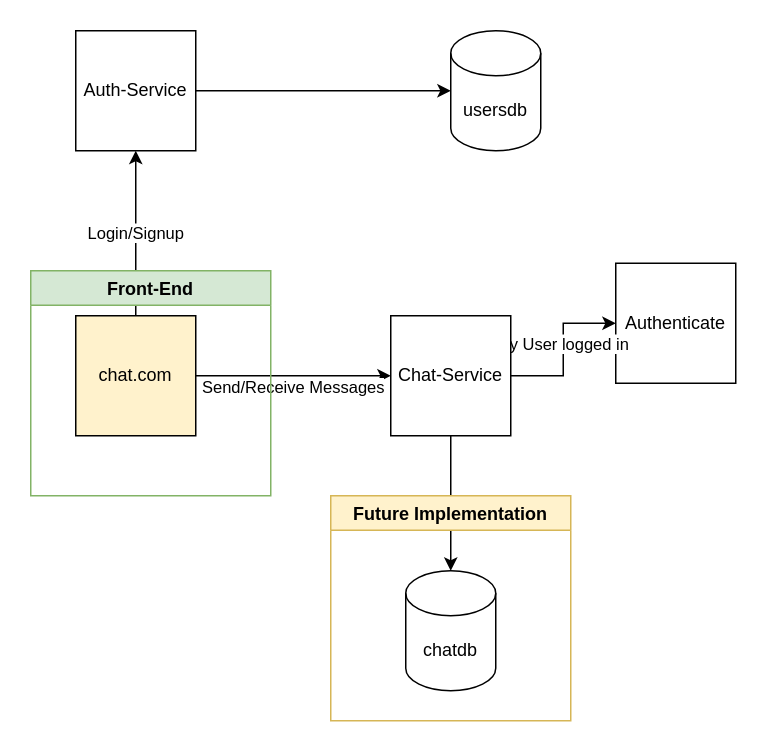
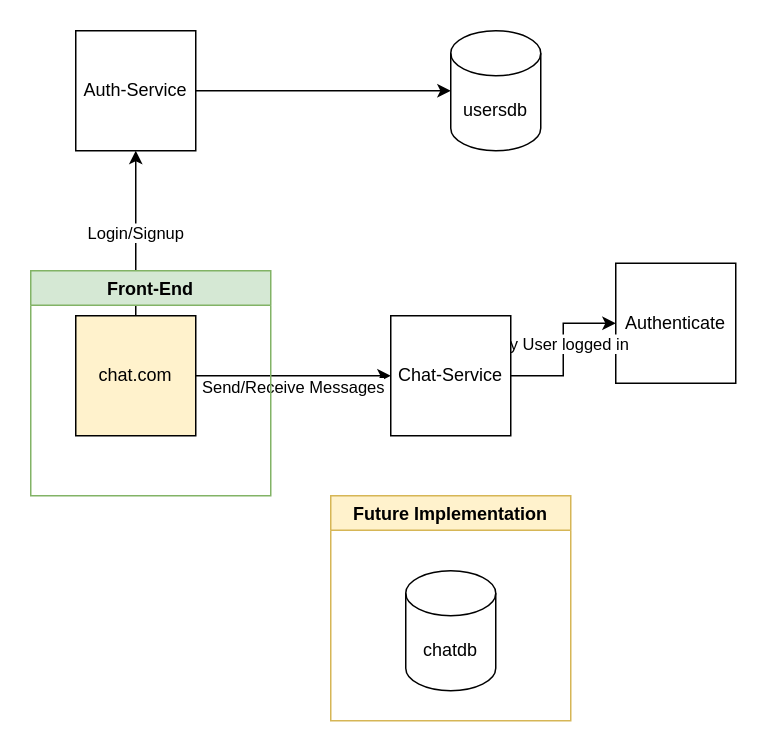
(451, 466) -> none
